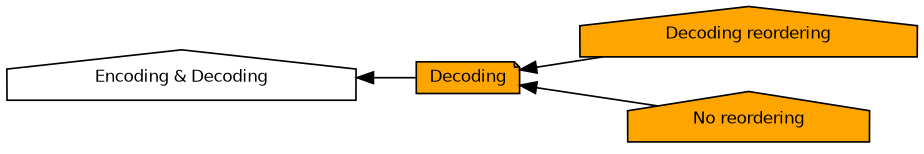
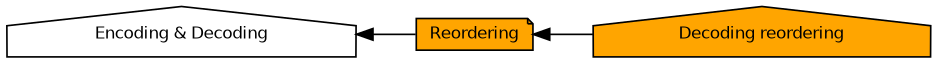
(468, 78) -> (475, 34)
(749, 119) -> none
